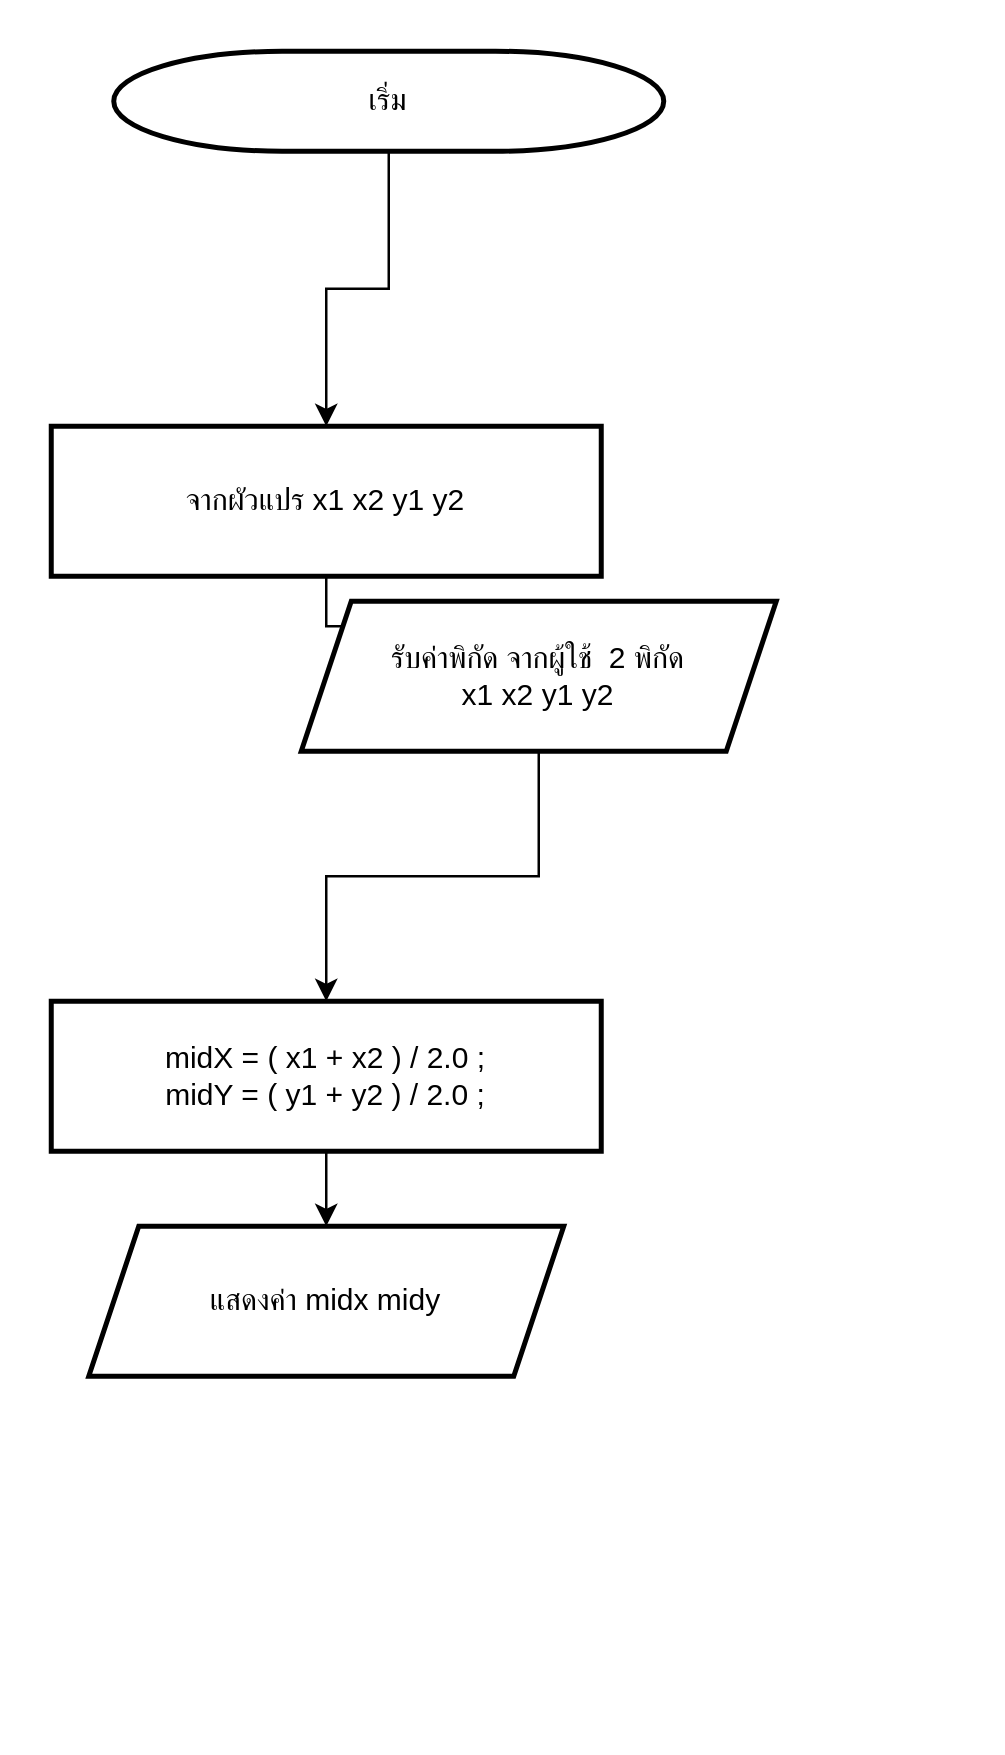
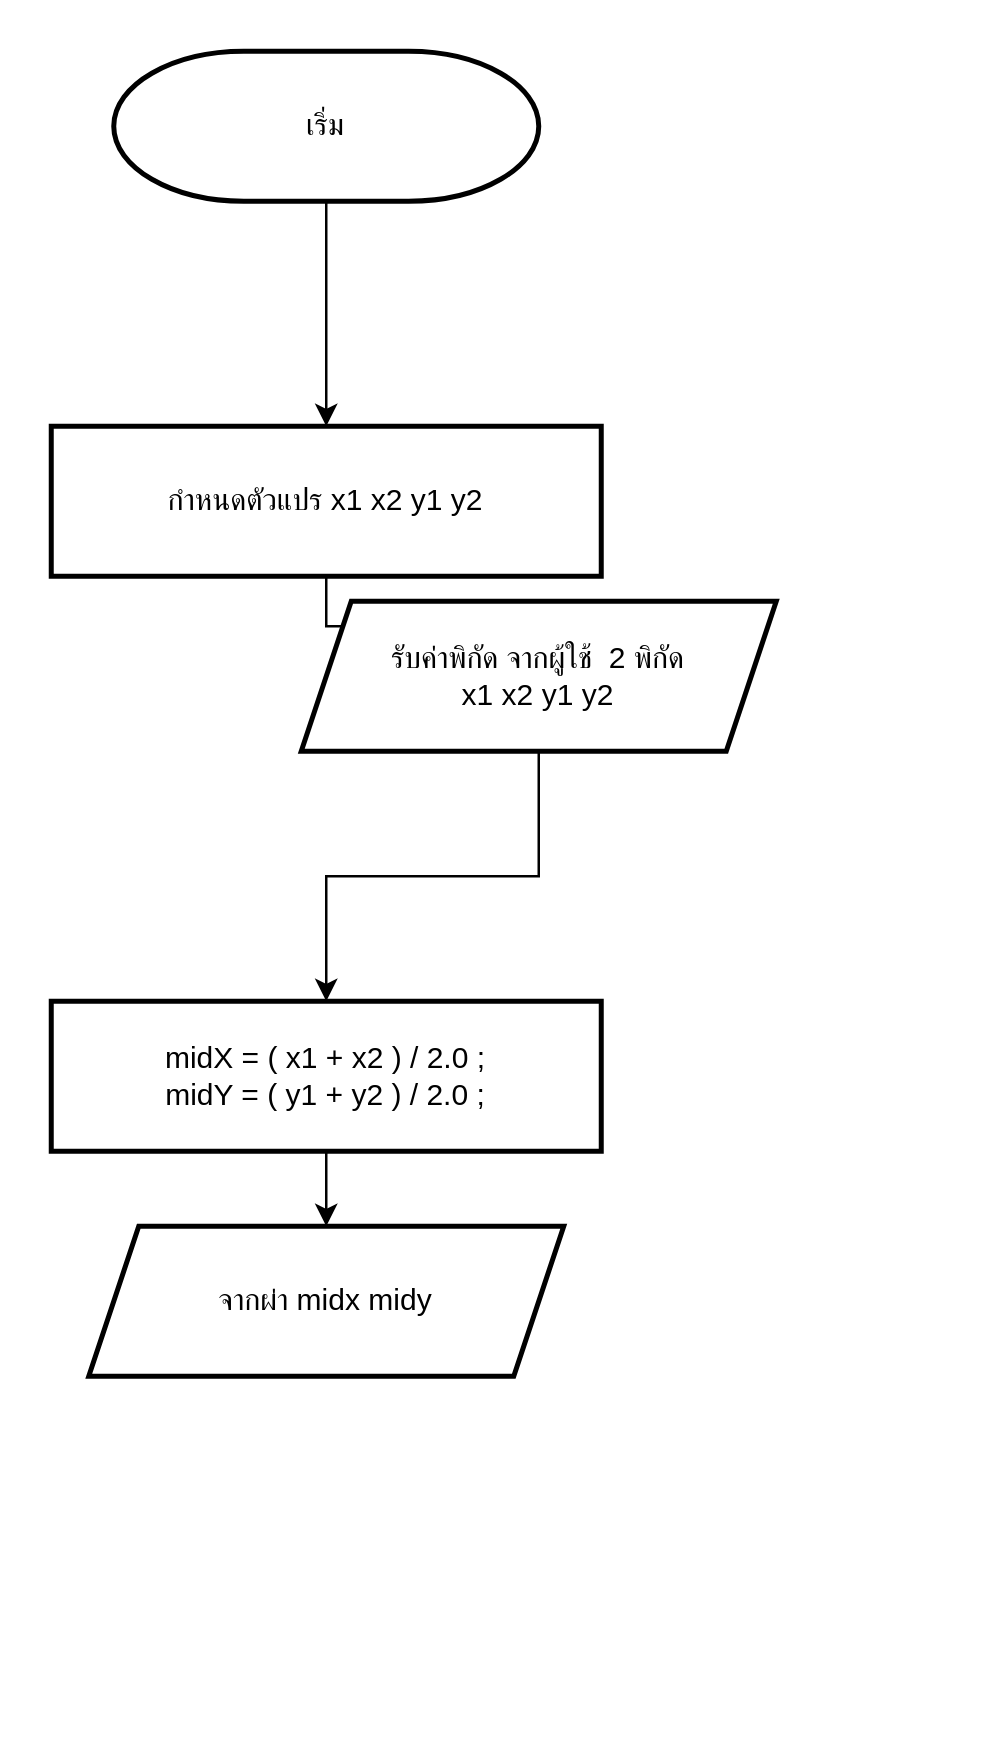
(389, 101) -> (326, 126)
(326, 501) -> (326, 501)
(326, 1301) -> (326, 1301)
